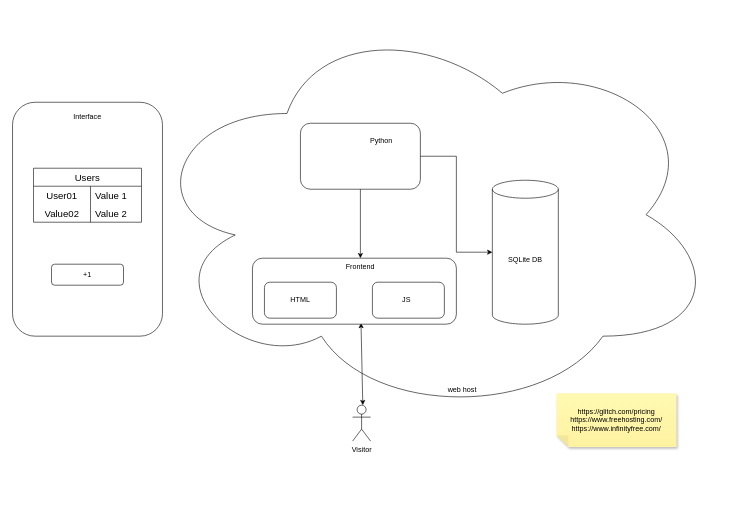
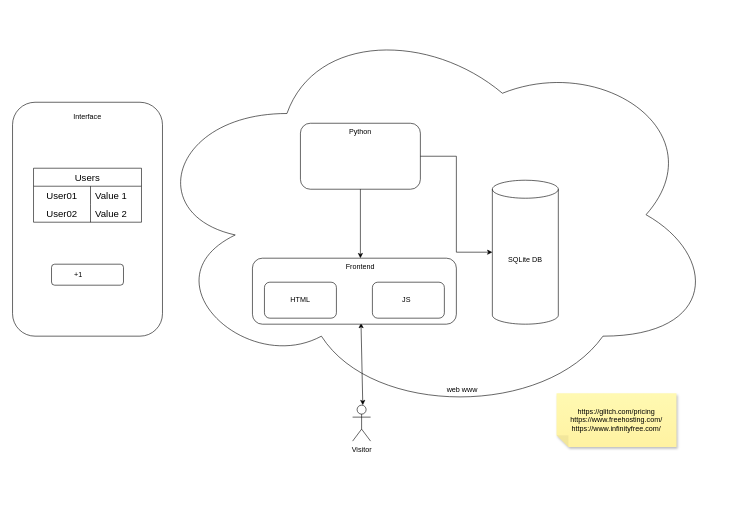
(381, 141) -> (360, 132)
(62, 213) -> (62, 213)
(87, 275) -> (78, 275)
(462, 390) -> (462, 390)
